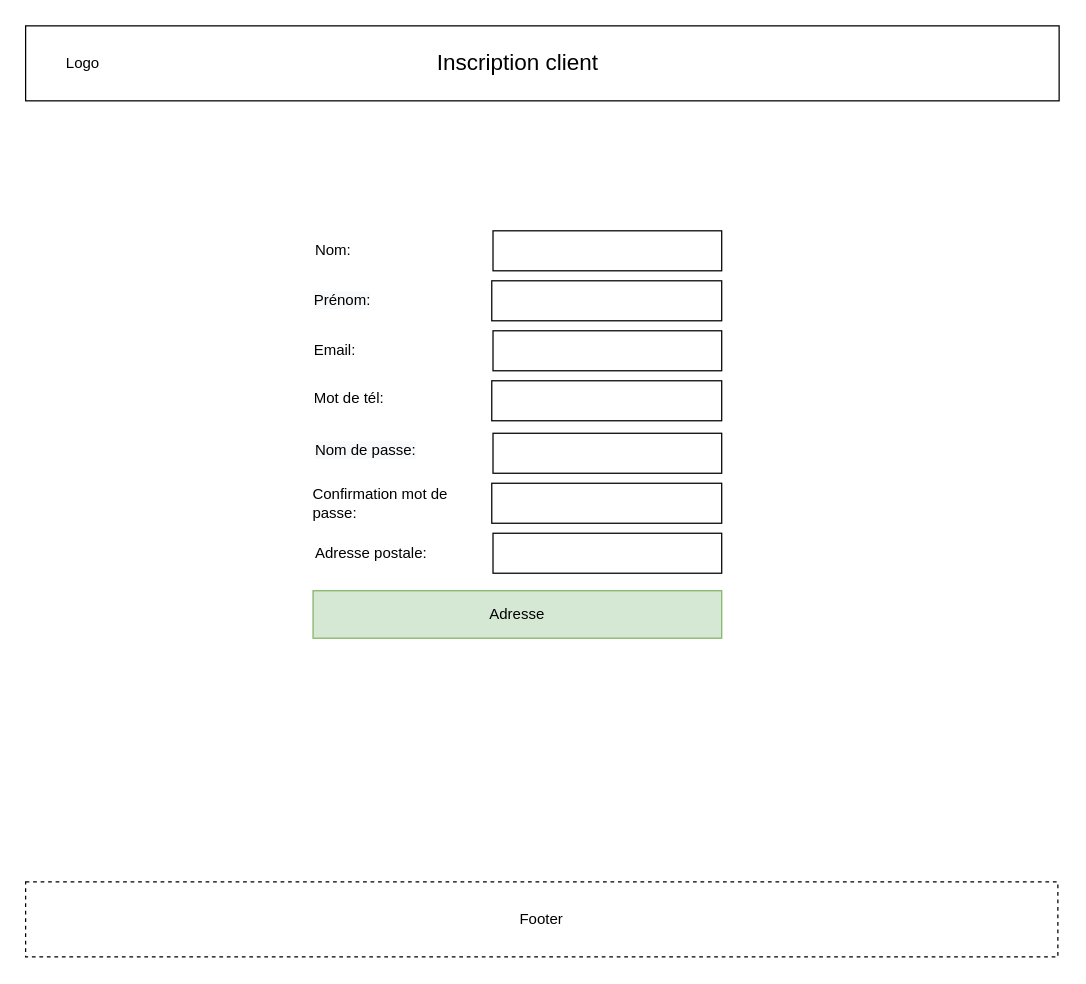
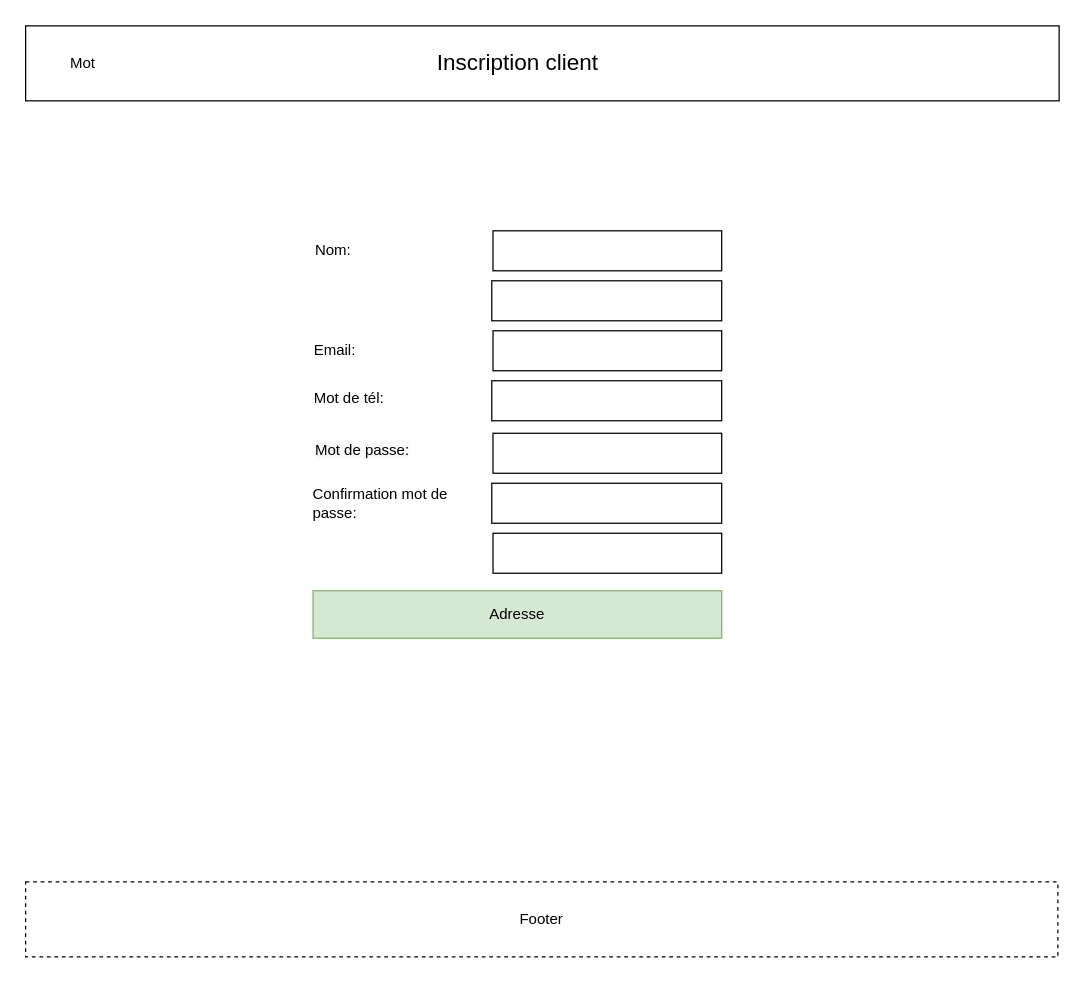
(83, 63) -> (83, 63)
(392, 301) -> none
(364, 451) -> (364, 451)
(394, 553) -> none
